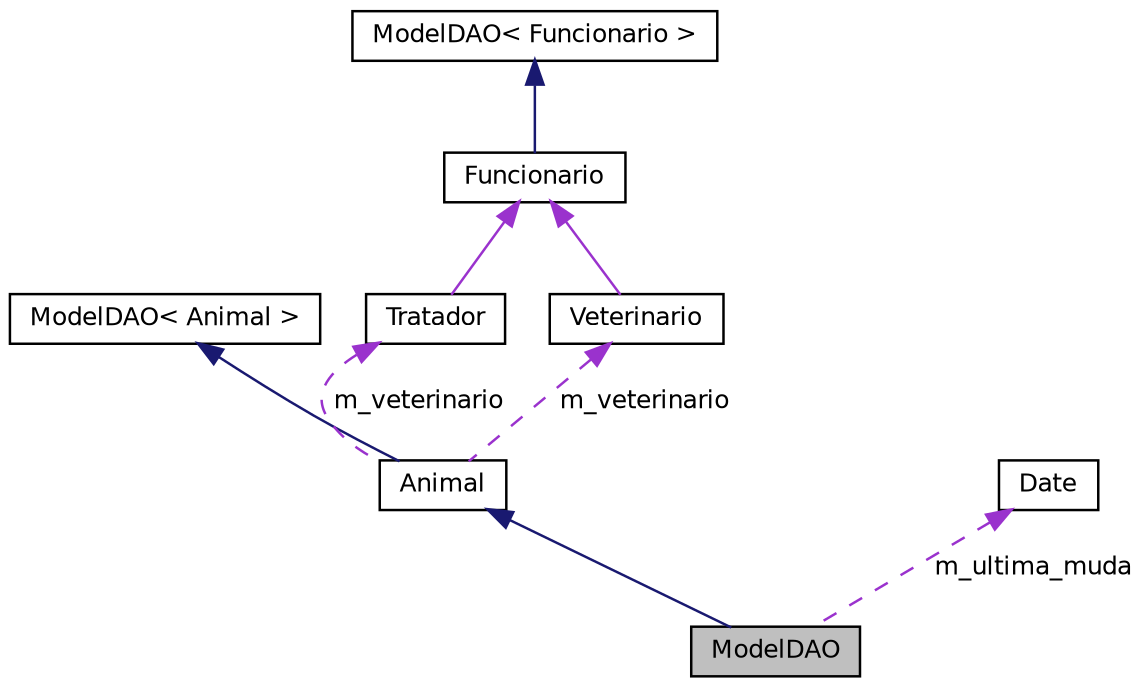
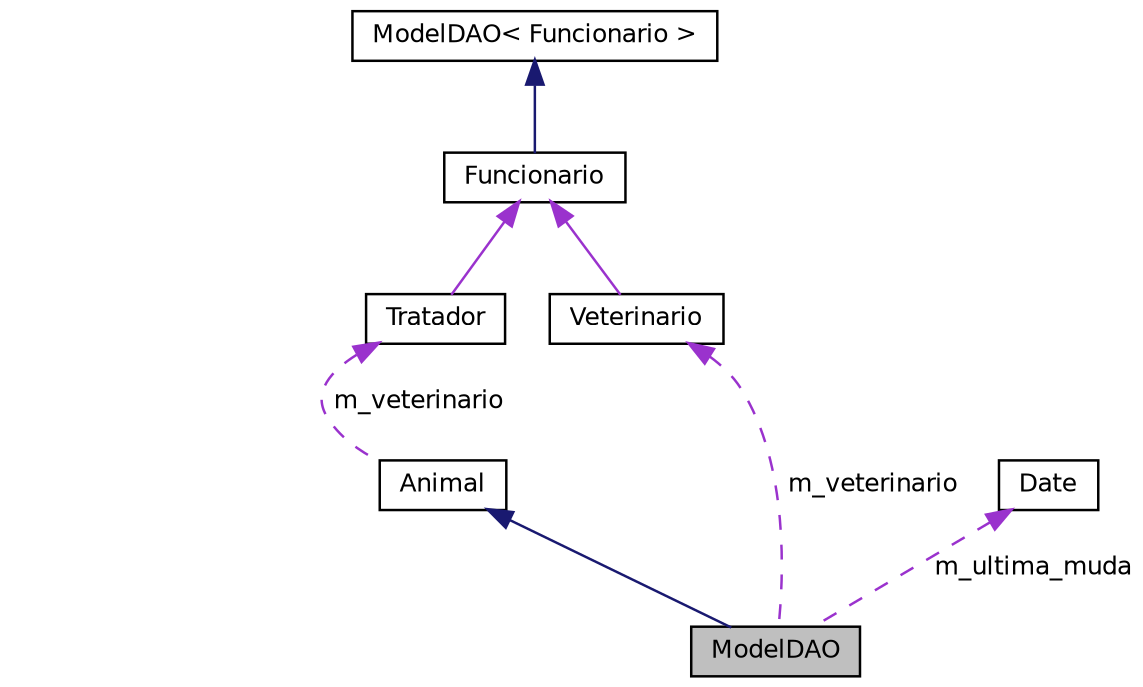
(165, 319) -> none
(530, 410) -> (775, 482)
